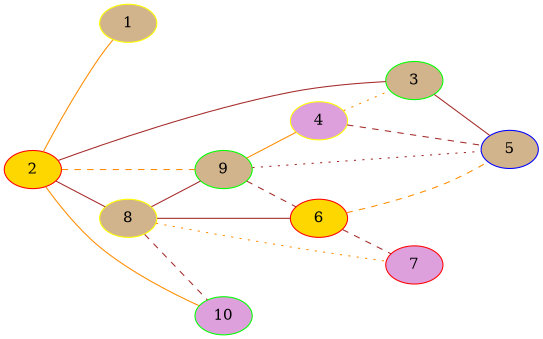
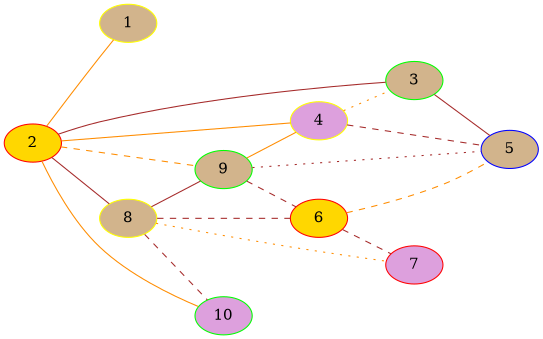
none -> (176, 132)
(224, 218) -> (224, 218)
